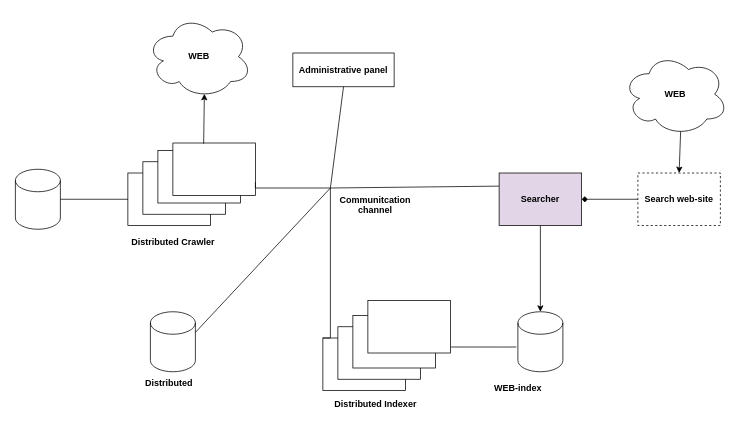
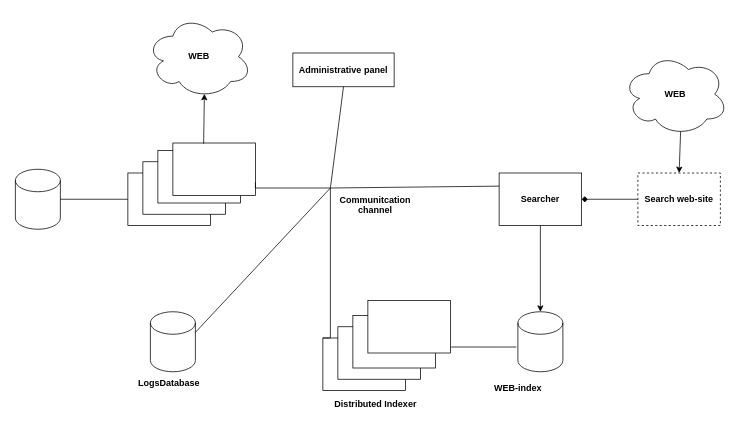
(540, 199) -> (540, 199)
(173, 243) -> none
(169, 383) -> (169, 383)
